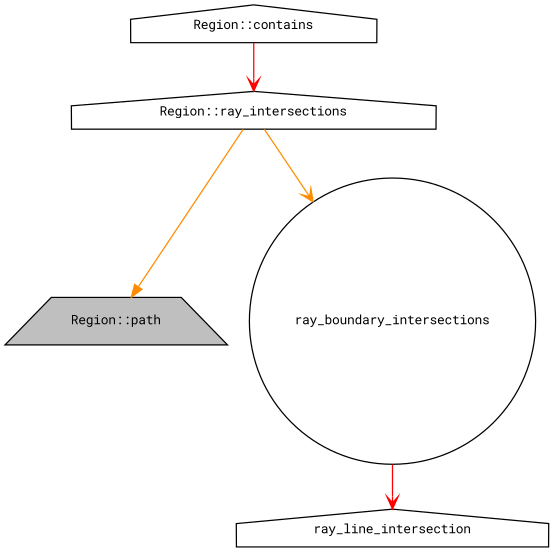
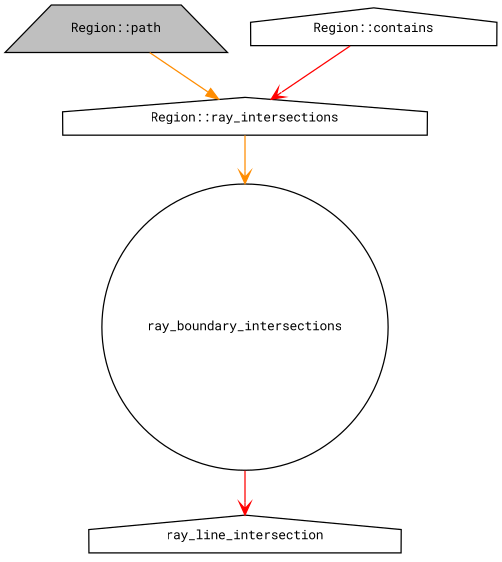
(191, 208) -> (179, 72)
